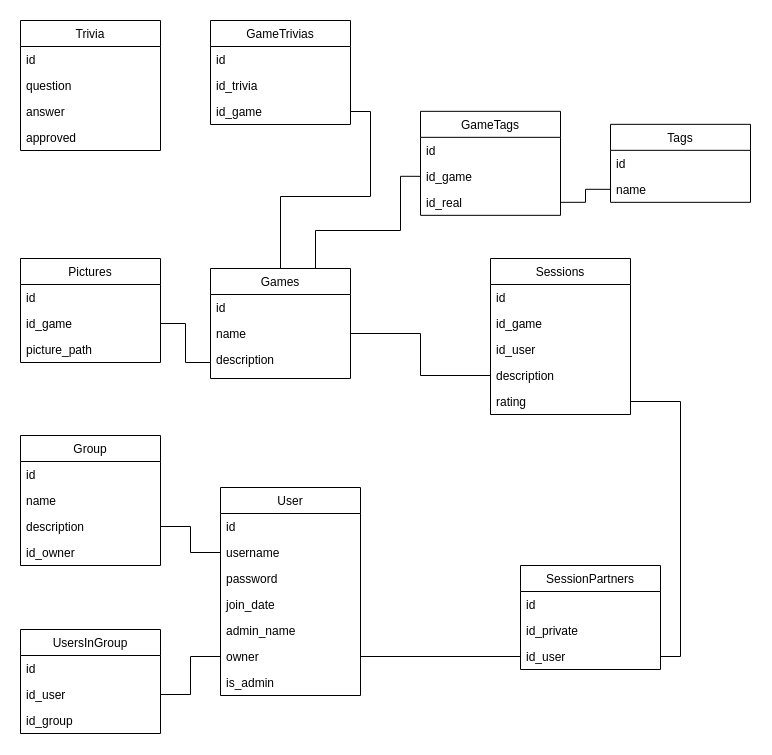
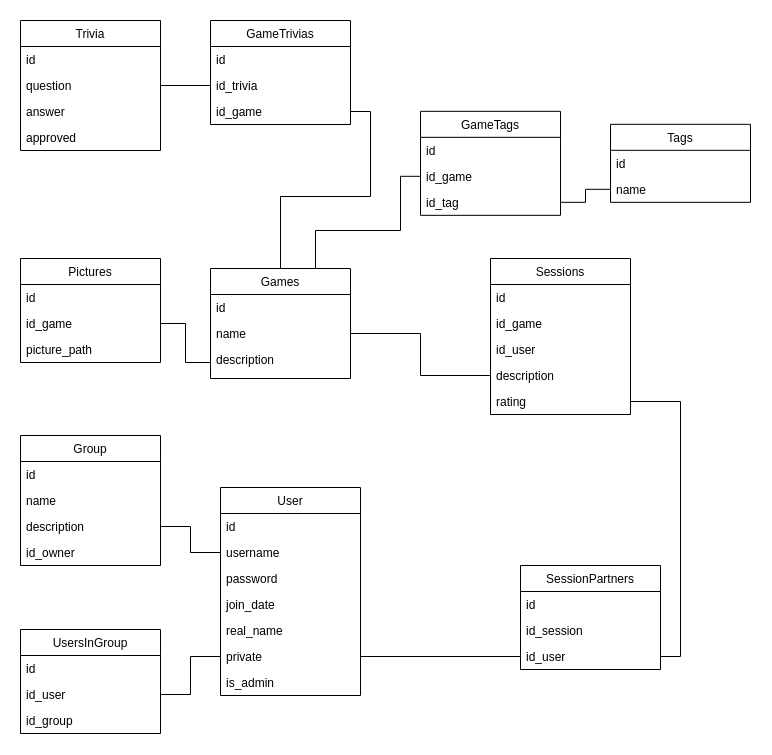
none -> (186, 86)
(446, 203) -> (445, 203)
(258, 631) -> (255, 631)
(556, 631) -> (556, 631)
(243, 657) -> (248, 657)
